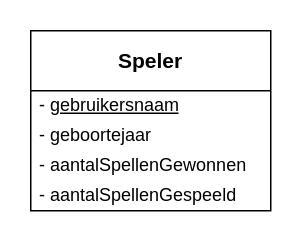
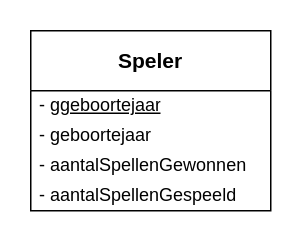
(116, 106) -> (113, 106)
